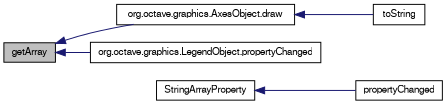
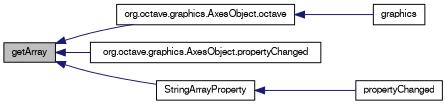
(206, 15) -> (206, 15)
(399, 15) -> (399, 15)
(206, 52) -> (206, 52)
none -> (110, 76)
